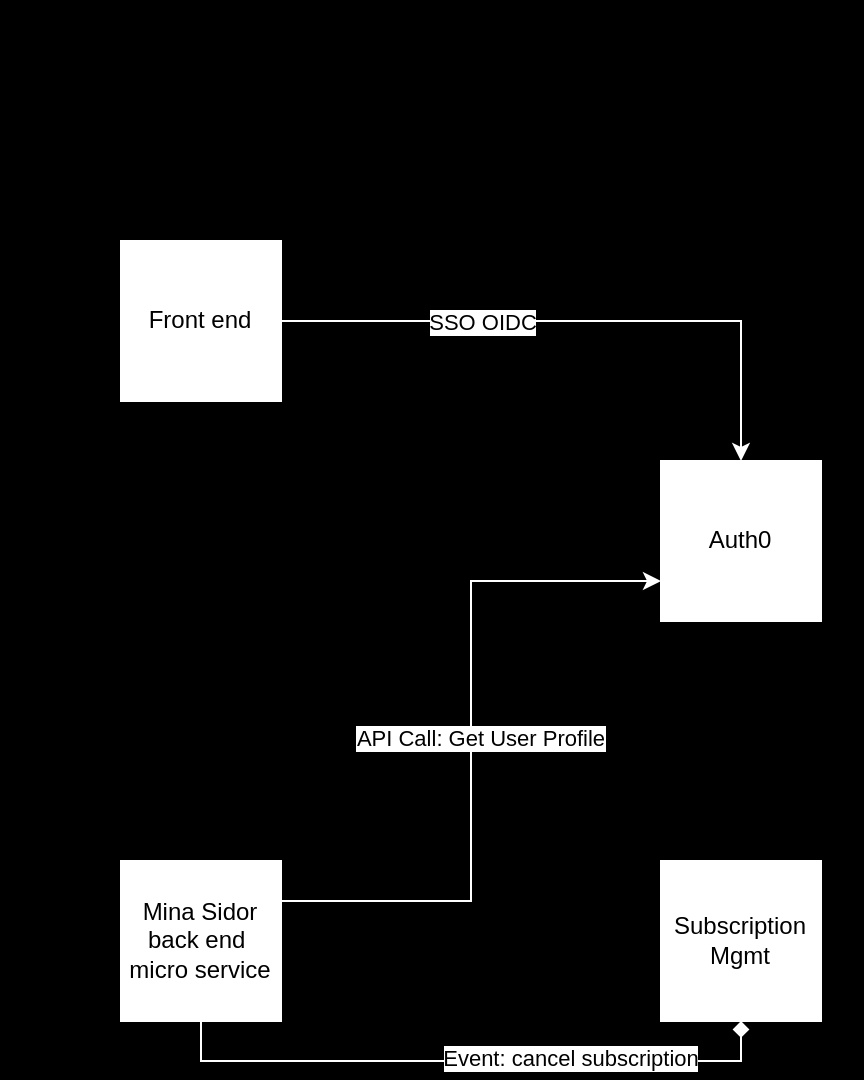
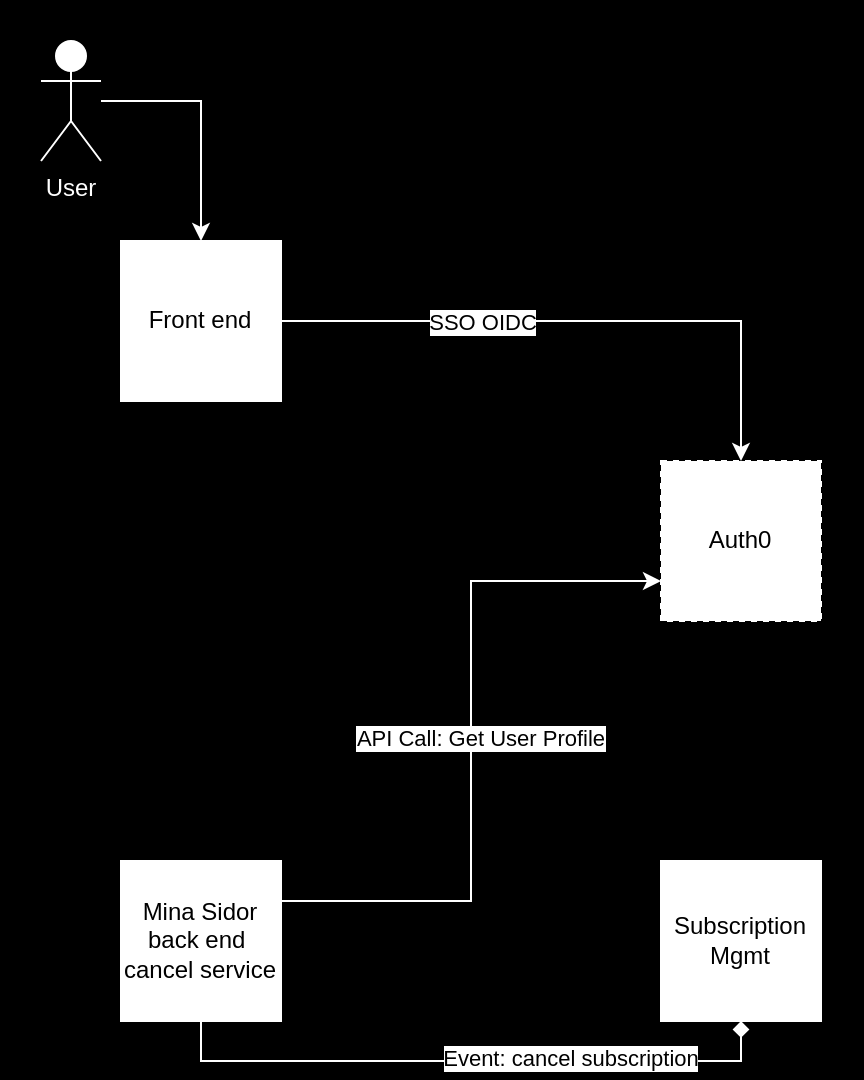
none -> (71, 101)
none -> (201, 114)
(741, 541) -> (741, 541)
(201, 941) -> (201, 941)
